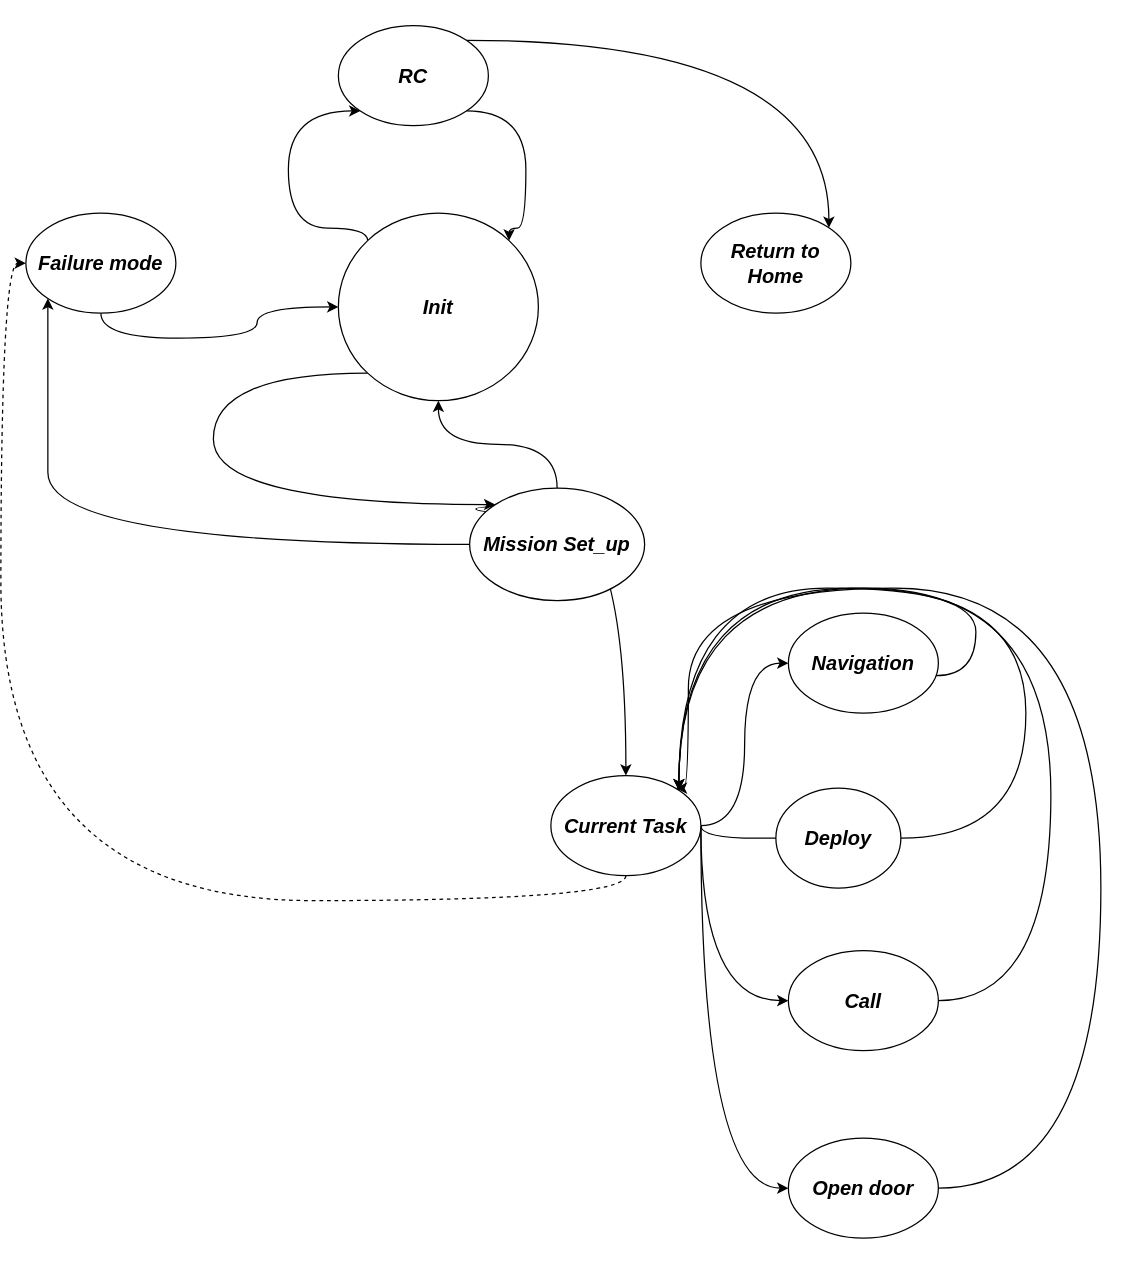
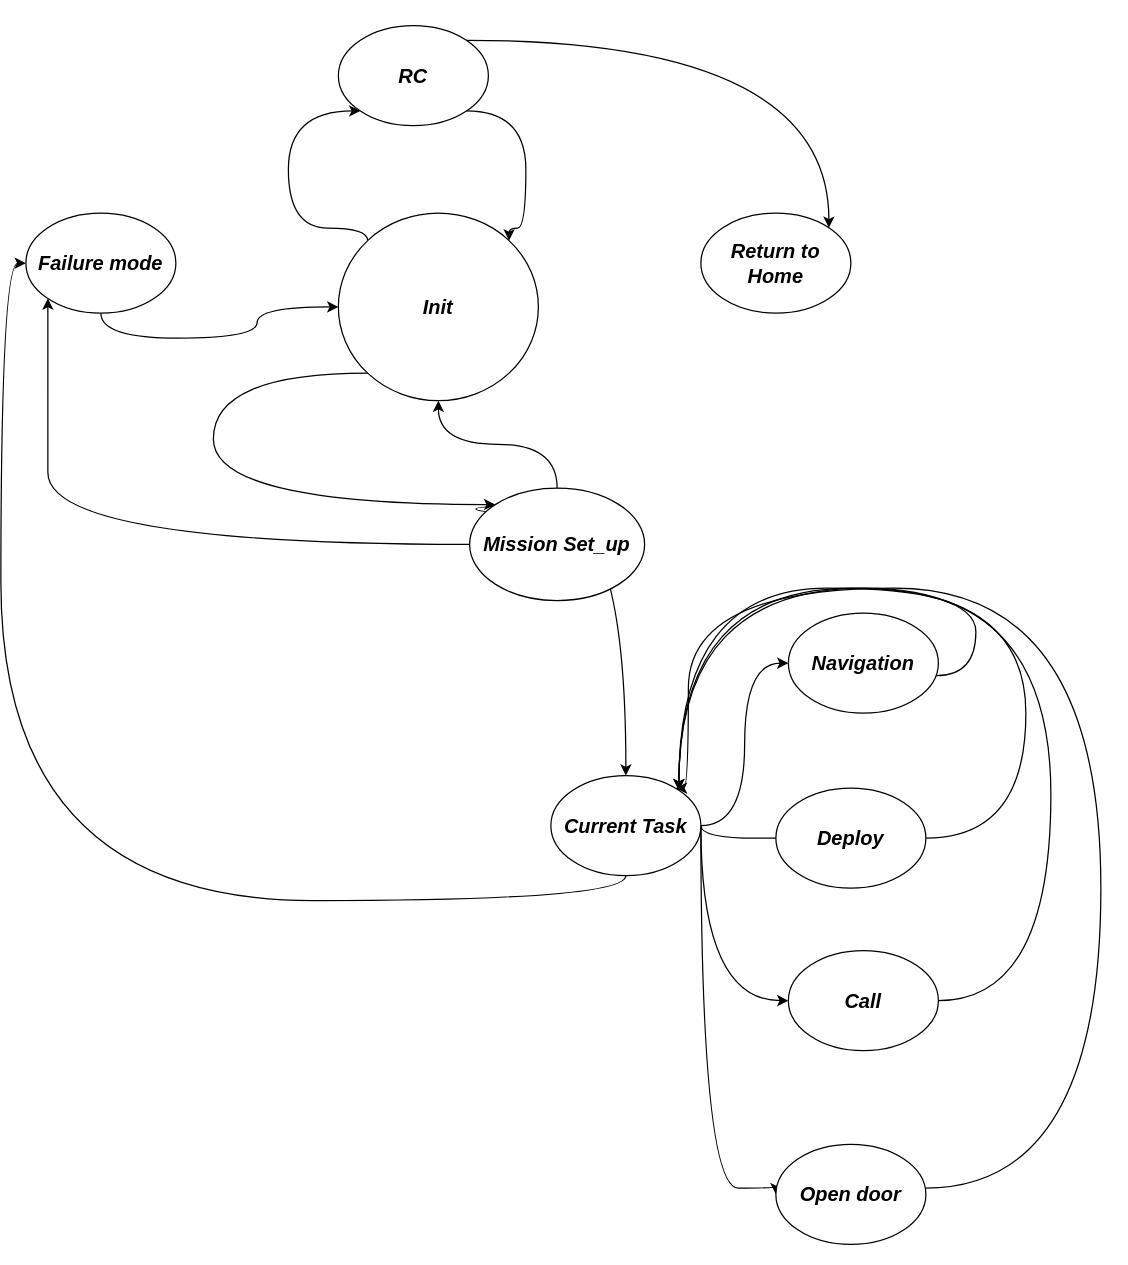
(77, 819) -> (77, 819)
(838, 838) -> (851, 838)
(863, 1188) -> (851, 1194)
